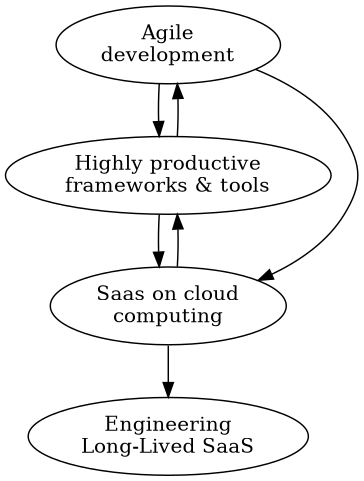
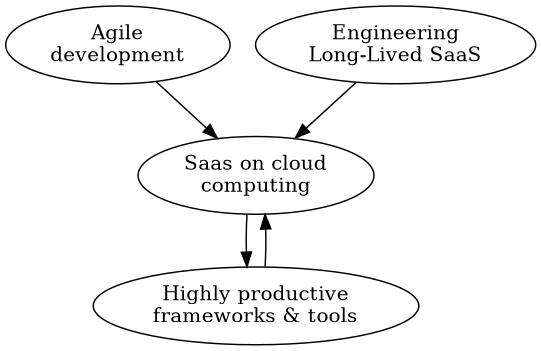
(159, 103) -> none
(178, 117) -> none
(168, 364) -> (331, 105)
